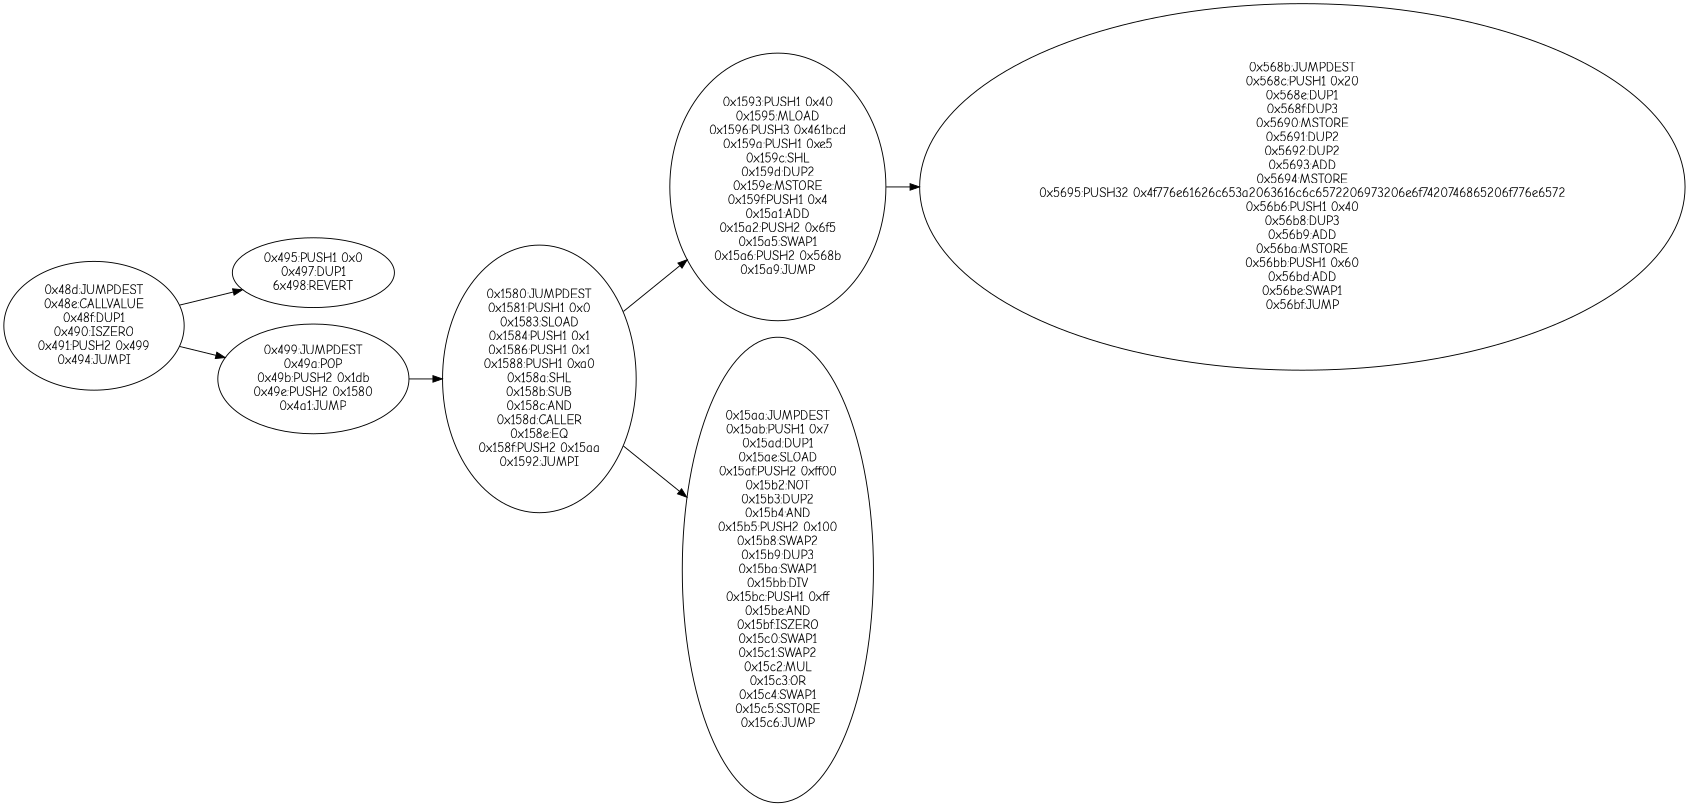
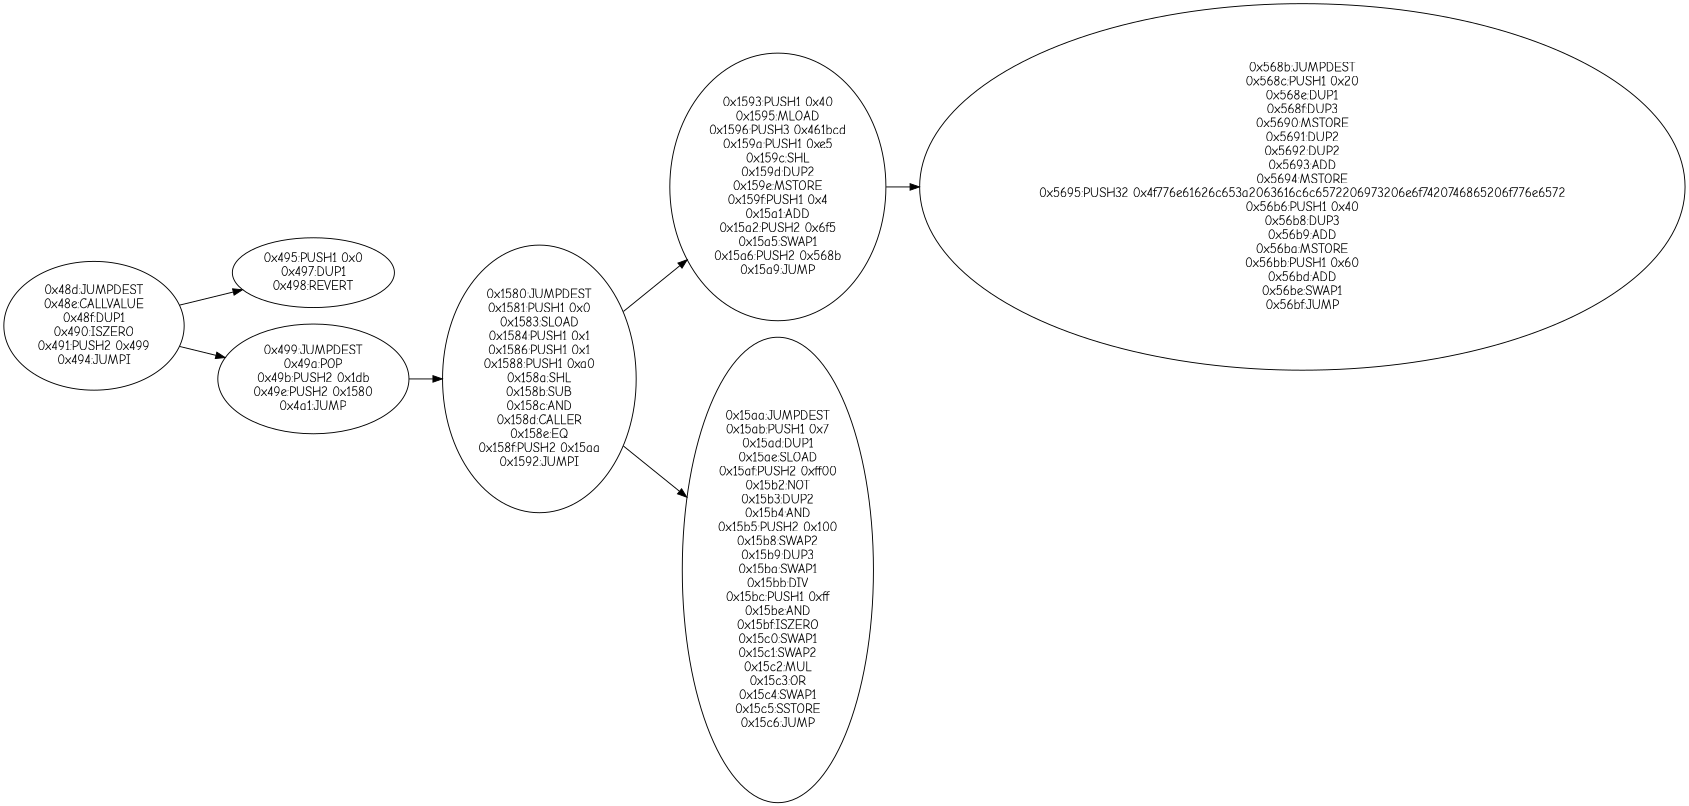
(313, 273) -> (313, 273)
